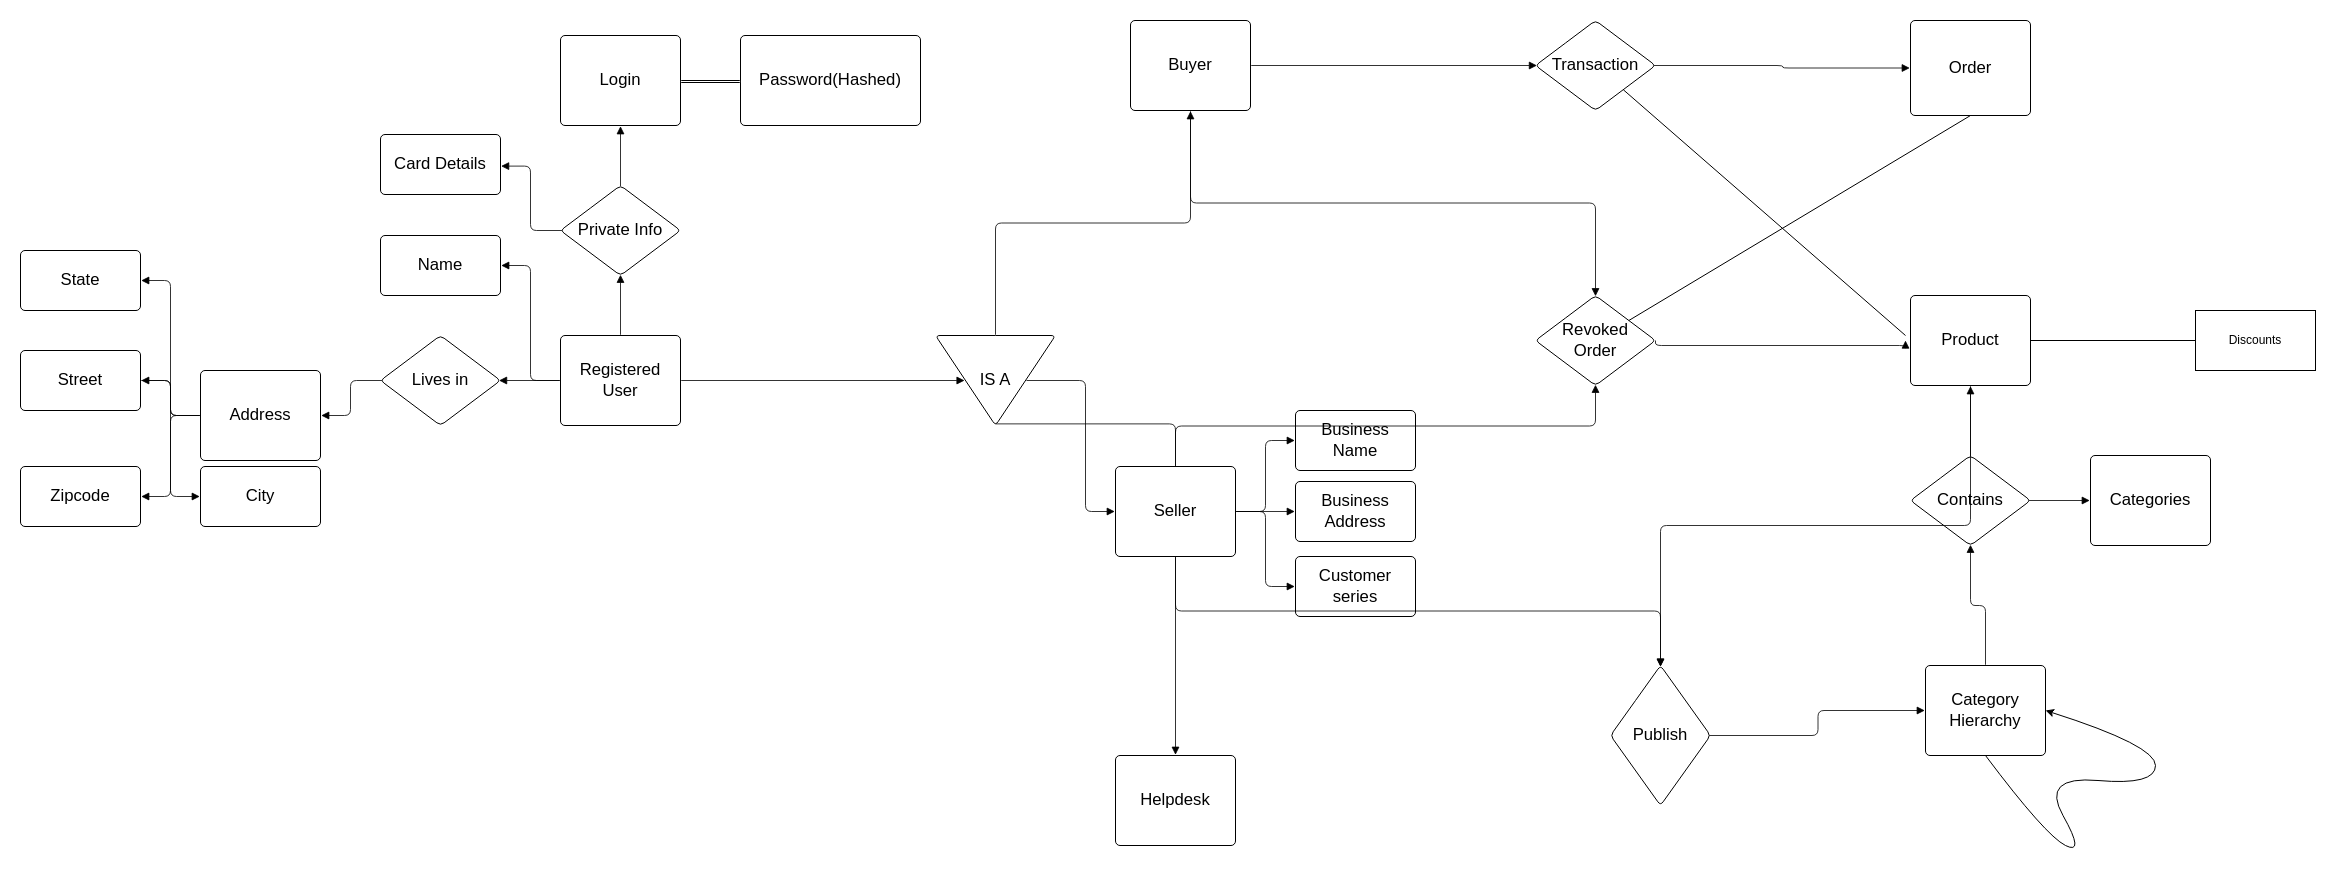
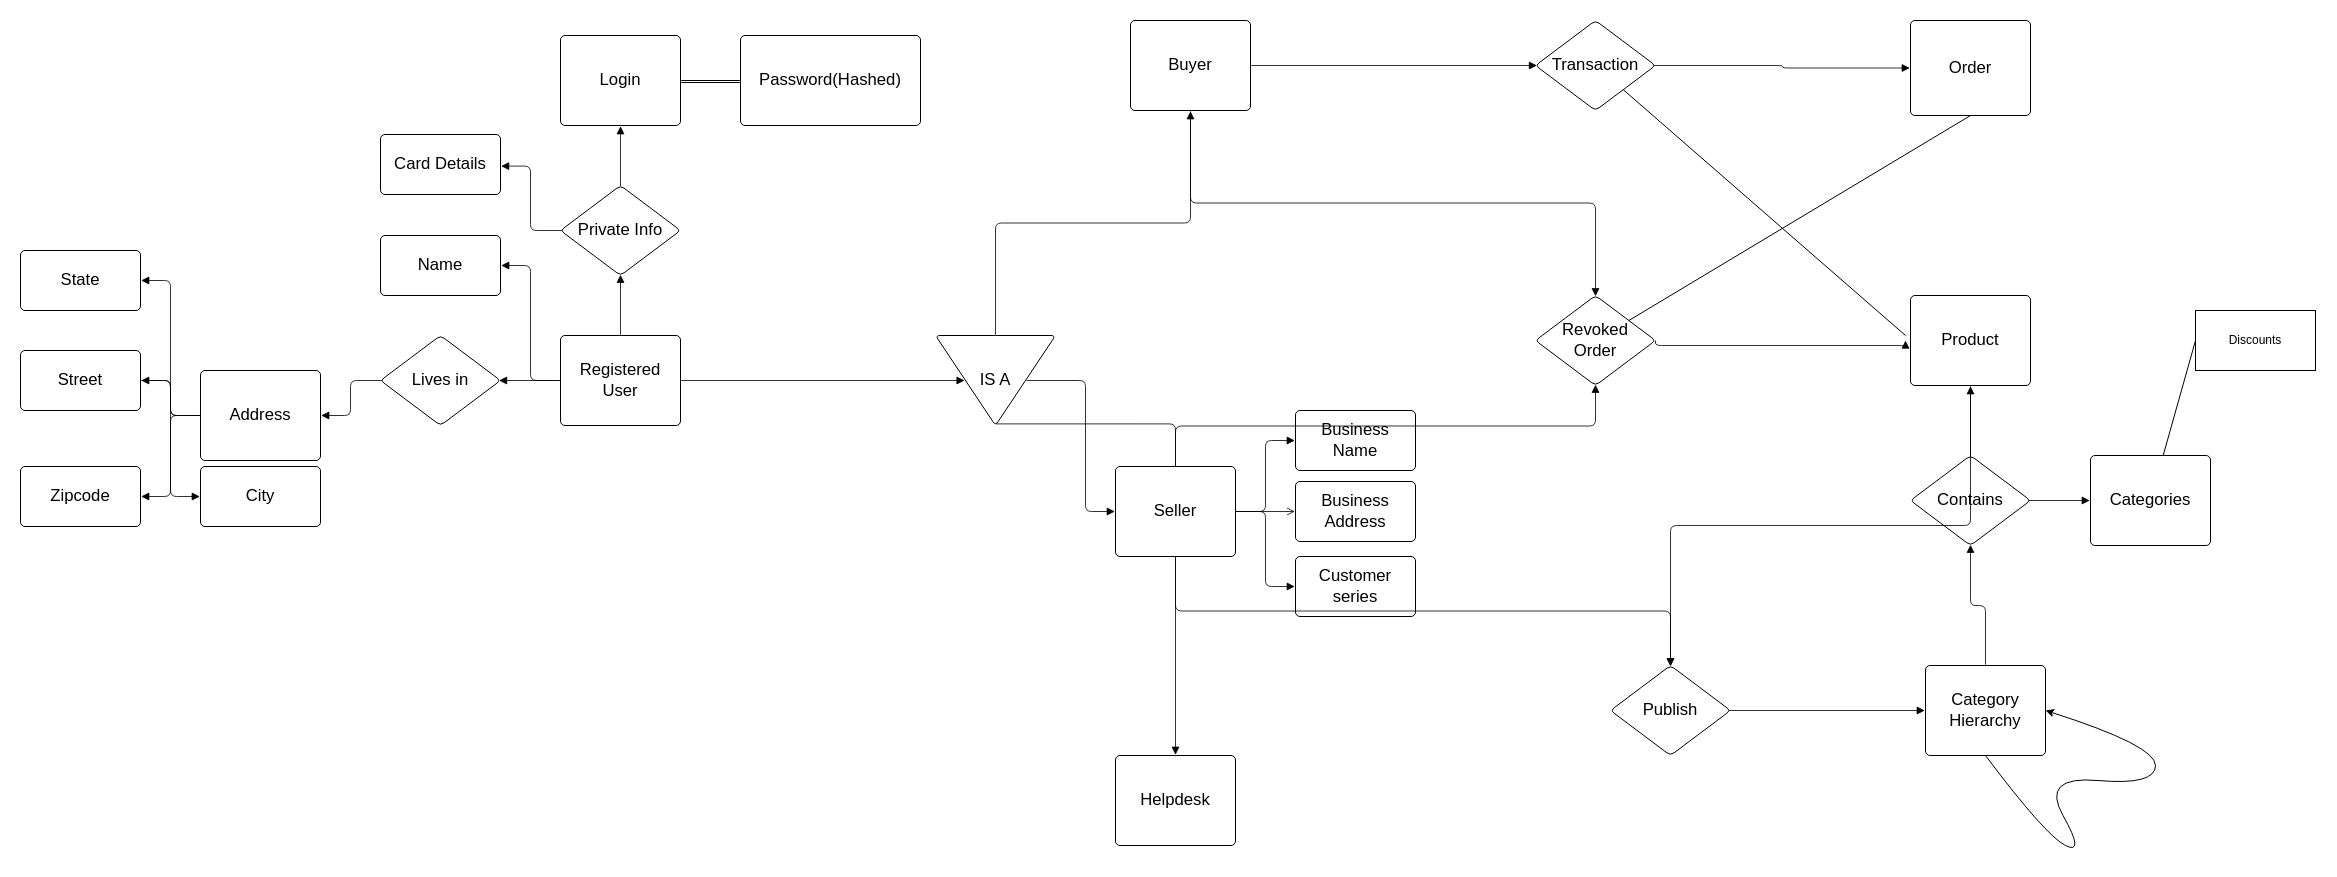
(2114, 341) -> (2179, 398)
(1286, 512) -> (1288, 512)
(1661, 736) -> (1671, 711)
